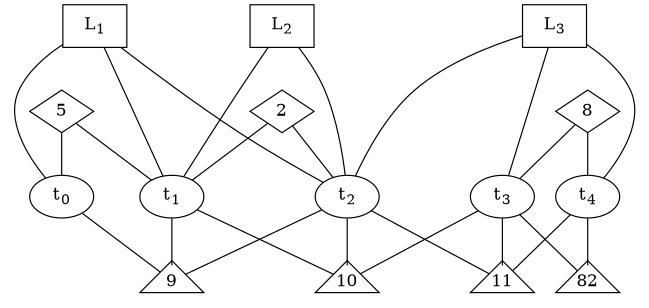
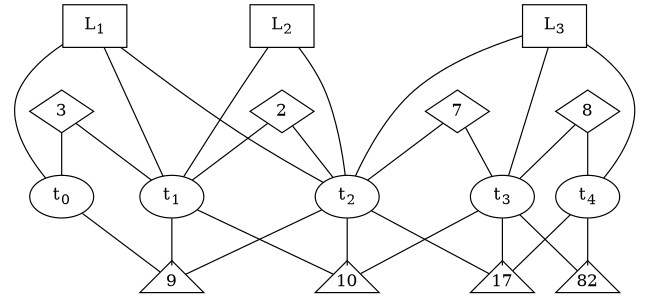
(62, 111) -> (62, 111)
none -> (457, 111)
(502, 282) -> (502, 282)
